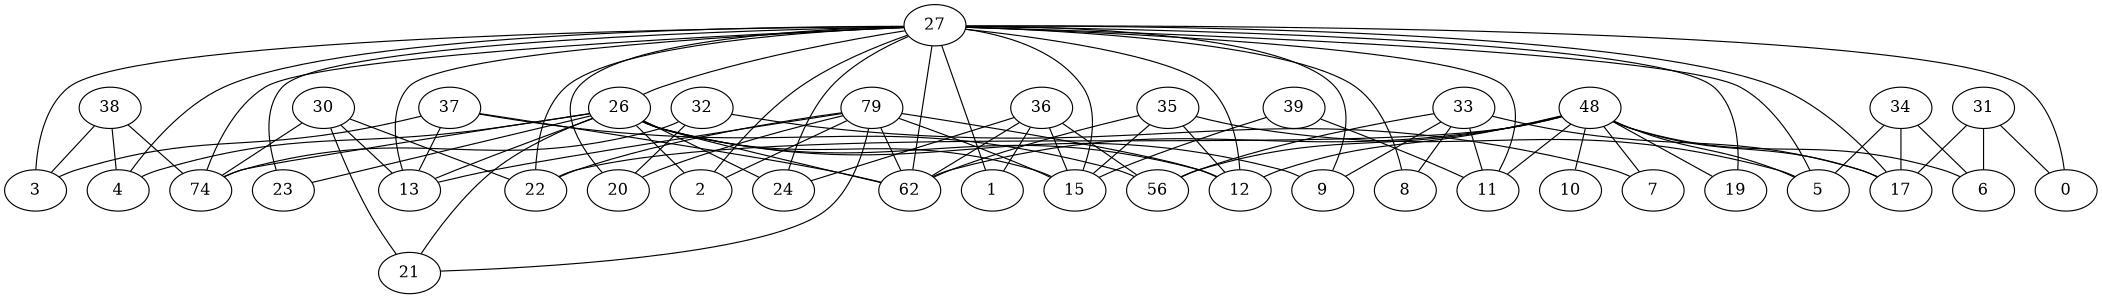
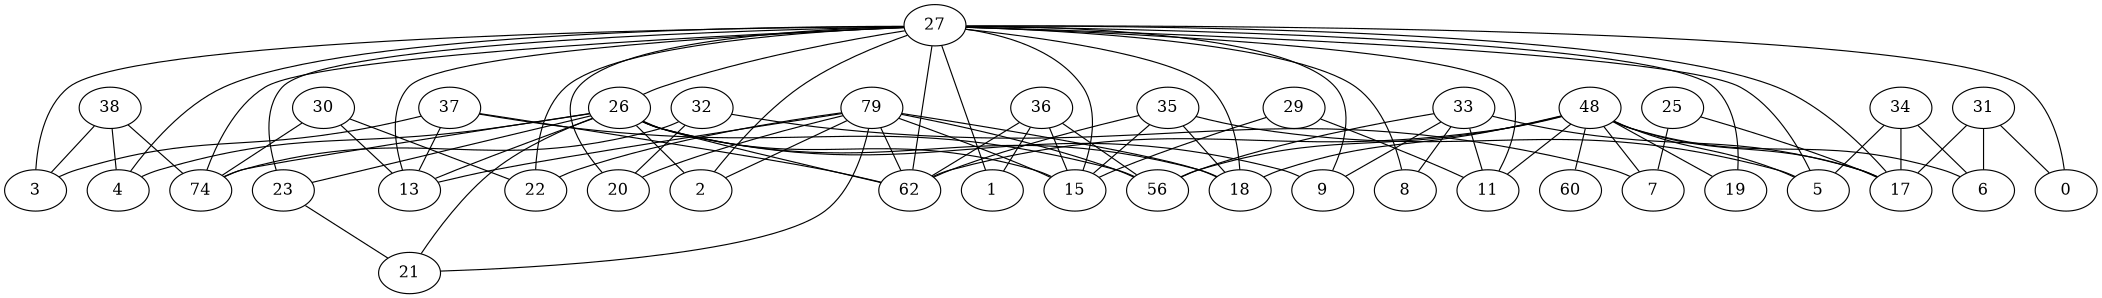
(1294, 108) -> (1294, 108)
none -> (1673, 108)
none -> (1019, 141)
(1060, 141) -> none
(784, 190) -> none
(1240, 190) -> (1240, 190)
(1571, 190) -> (1571, 190)
(359, 194) -> (347, 232)
